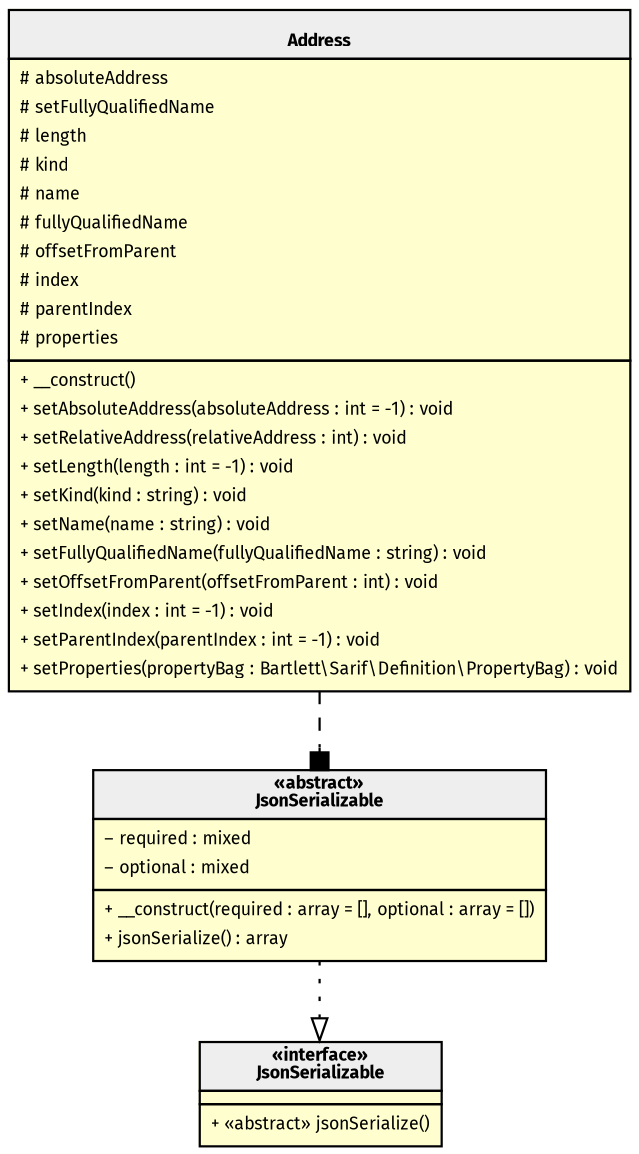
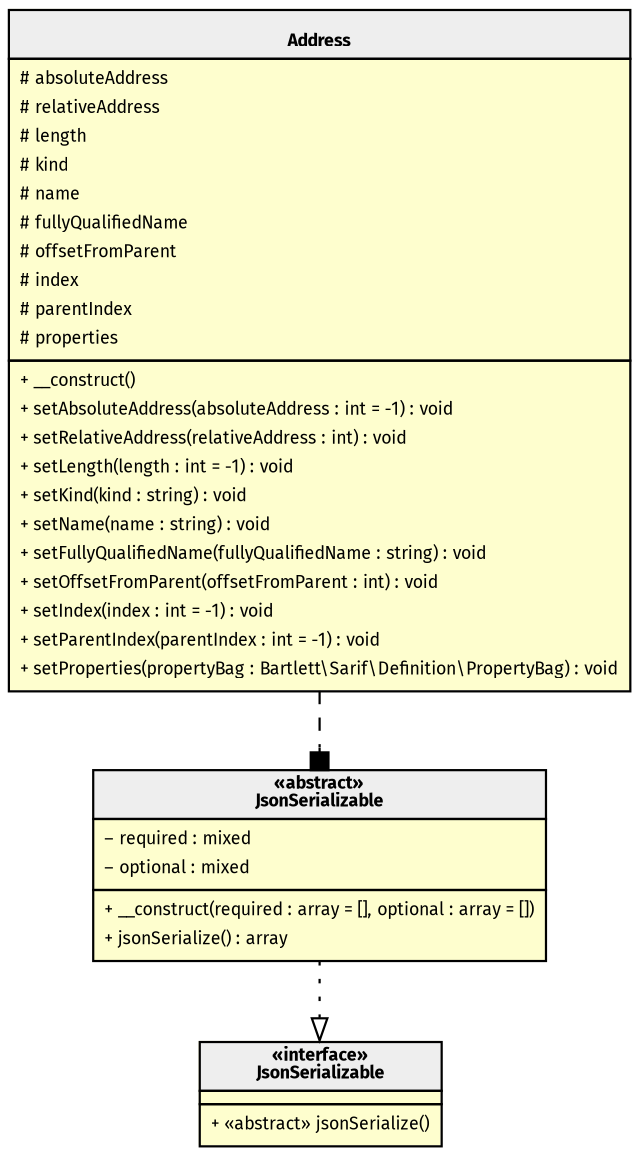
(118, 108) -> (91, 108)
